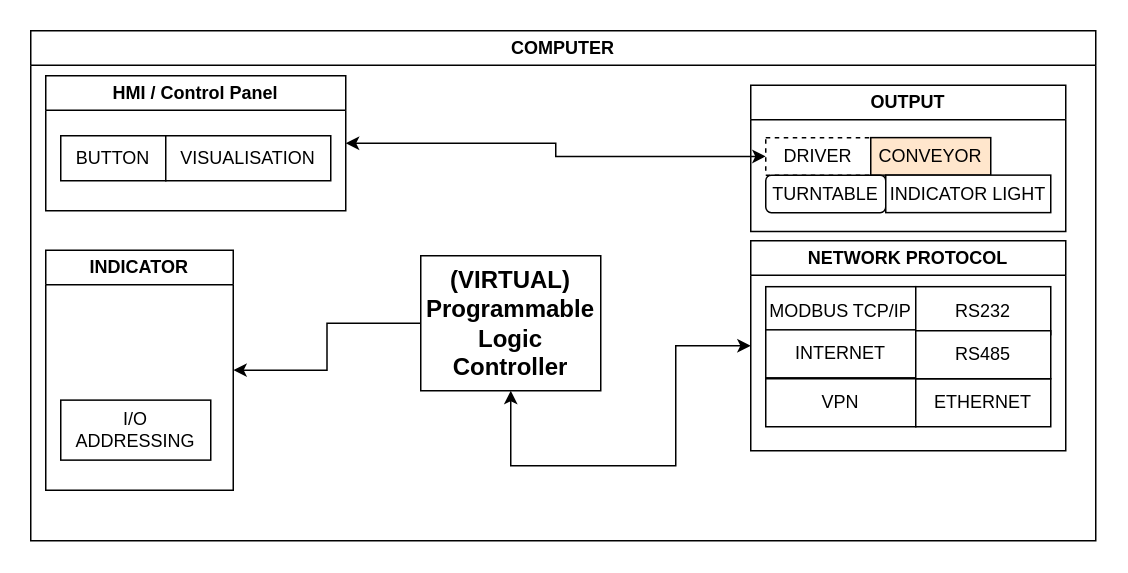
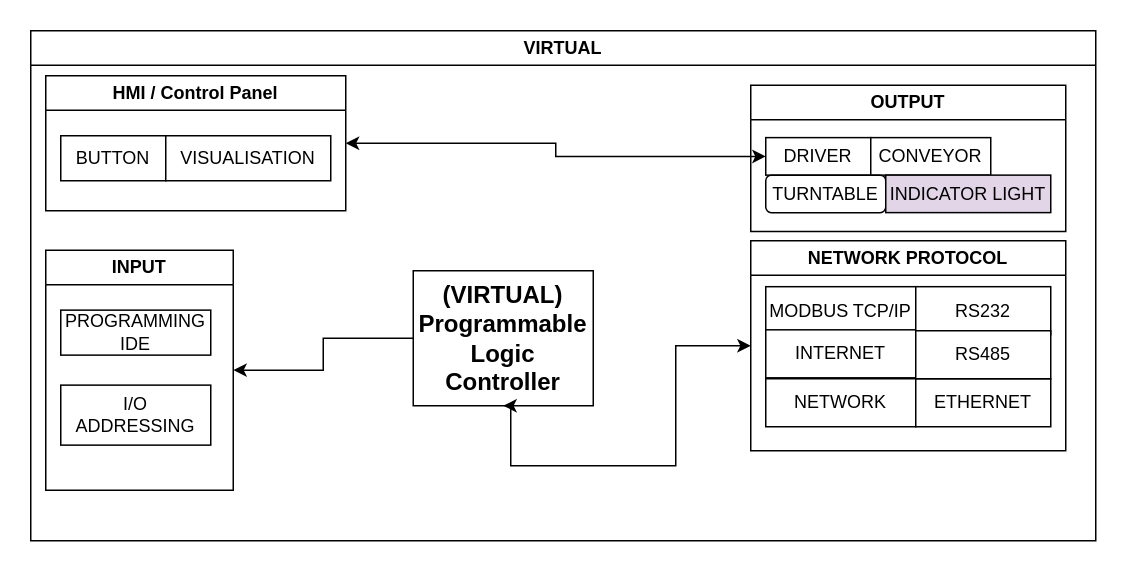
(563, 49) -> (563, 49)
(818, 156) -> (818, 156)
(931, 156) -> (931, 156)
(968, 194) -> (968, 194)
(140, 268) -> (140, 268)
(511, 323) -> (503, 338)
none -> (136, 333)
(841, 403) -> (841, 403)
(136, 430) -> (136, 415)
